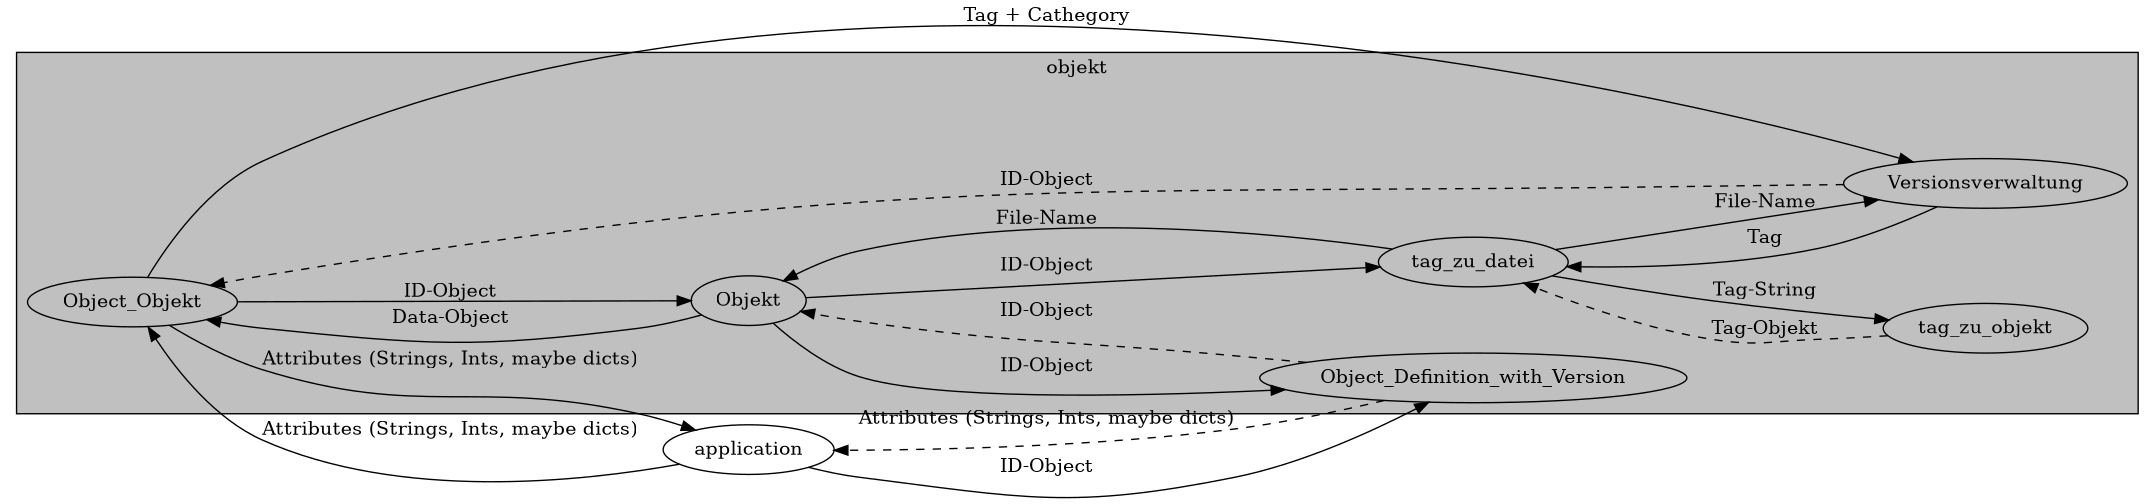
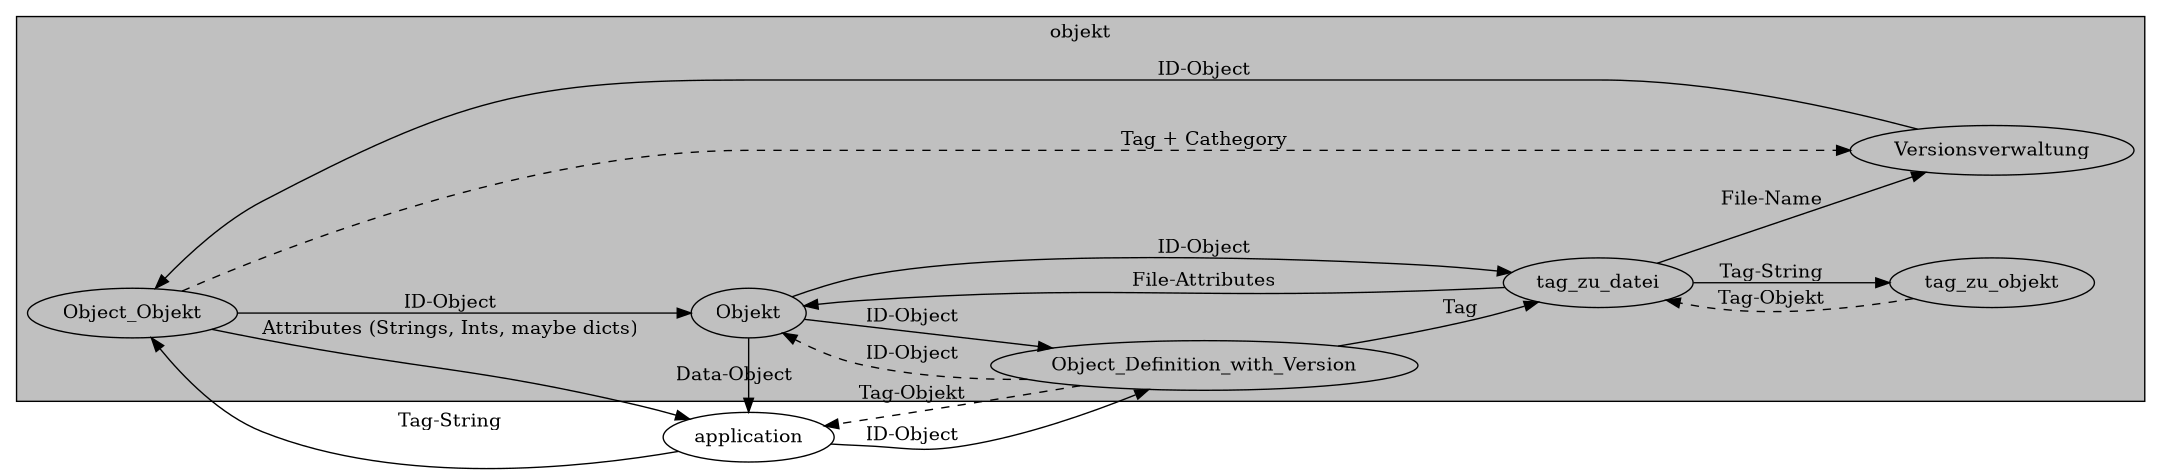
(996, 27) -> (999, 150)
(1031, 194) -> (1019, 80)
(1047, 219) -> (1204, 281)
(1763, 258) -> (1432, 329)
(461, 342) -> (749, 368)
(1047, 419) -> (912, 394)
(450, 430) -> (450, 421)
